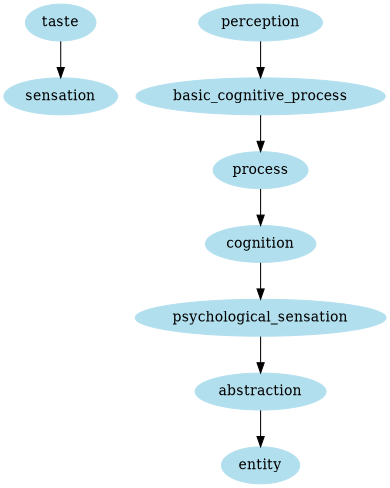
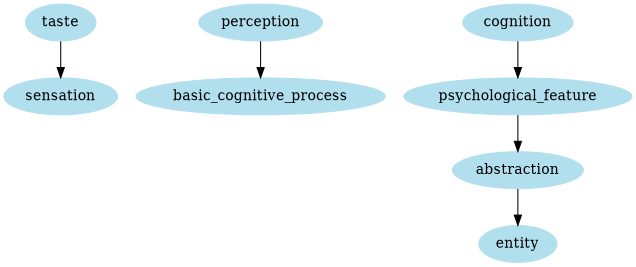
(261, 170) -> none
(261, 318) -> (518, 96)
